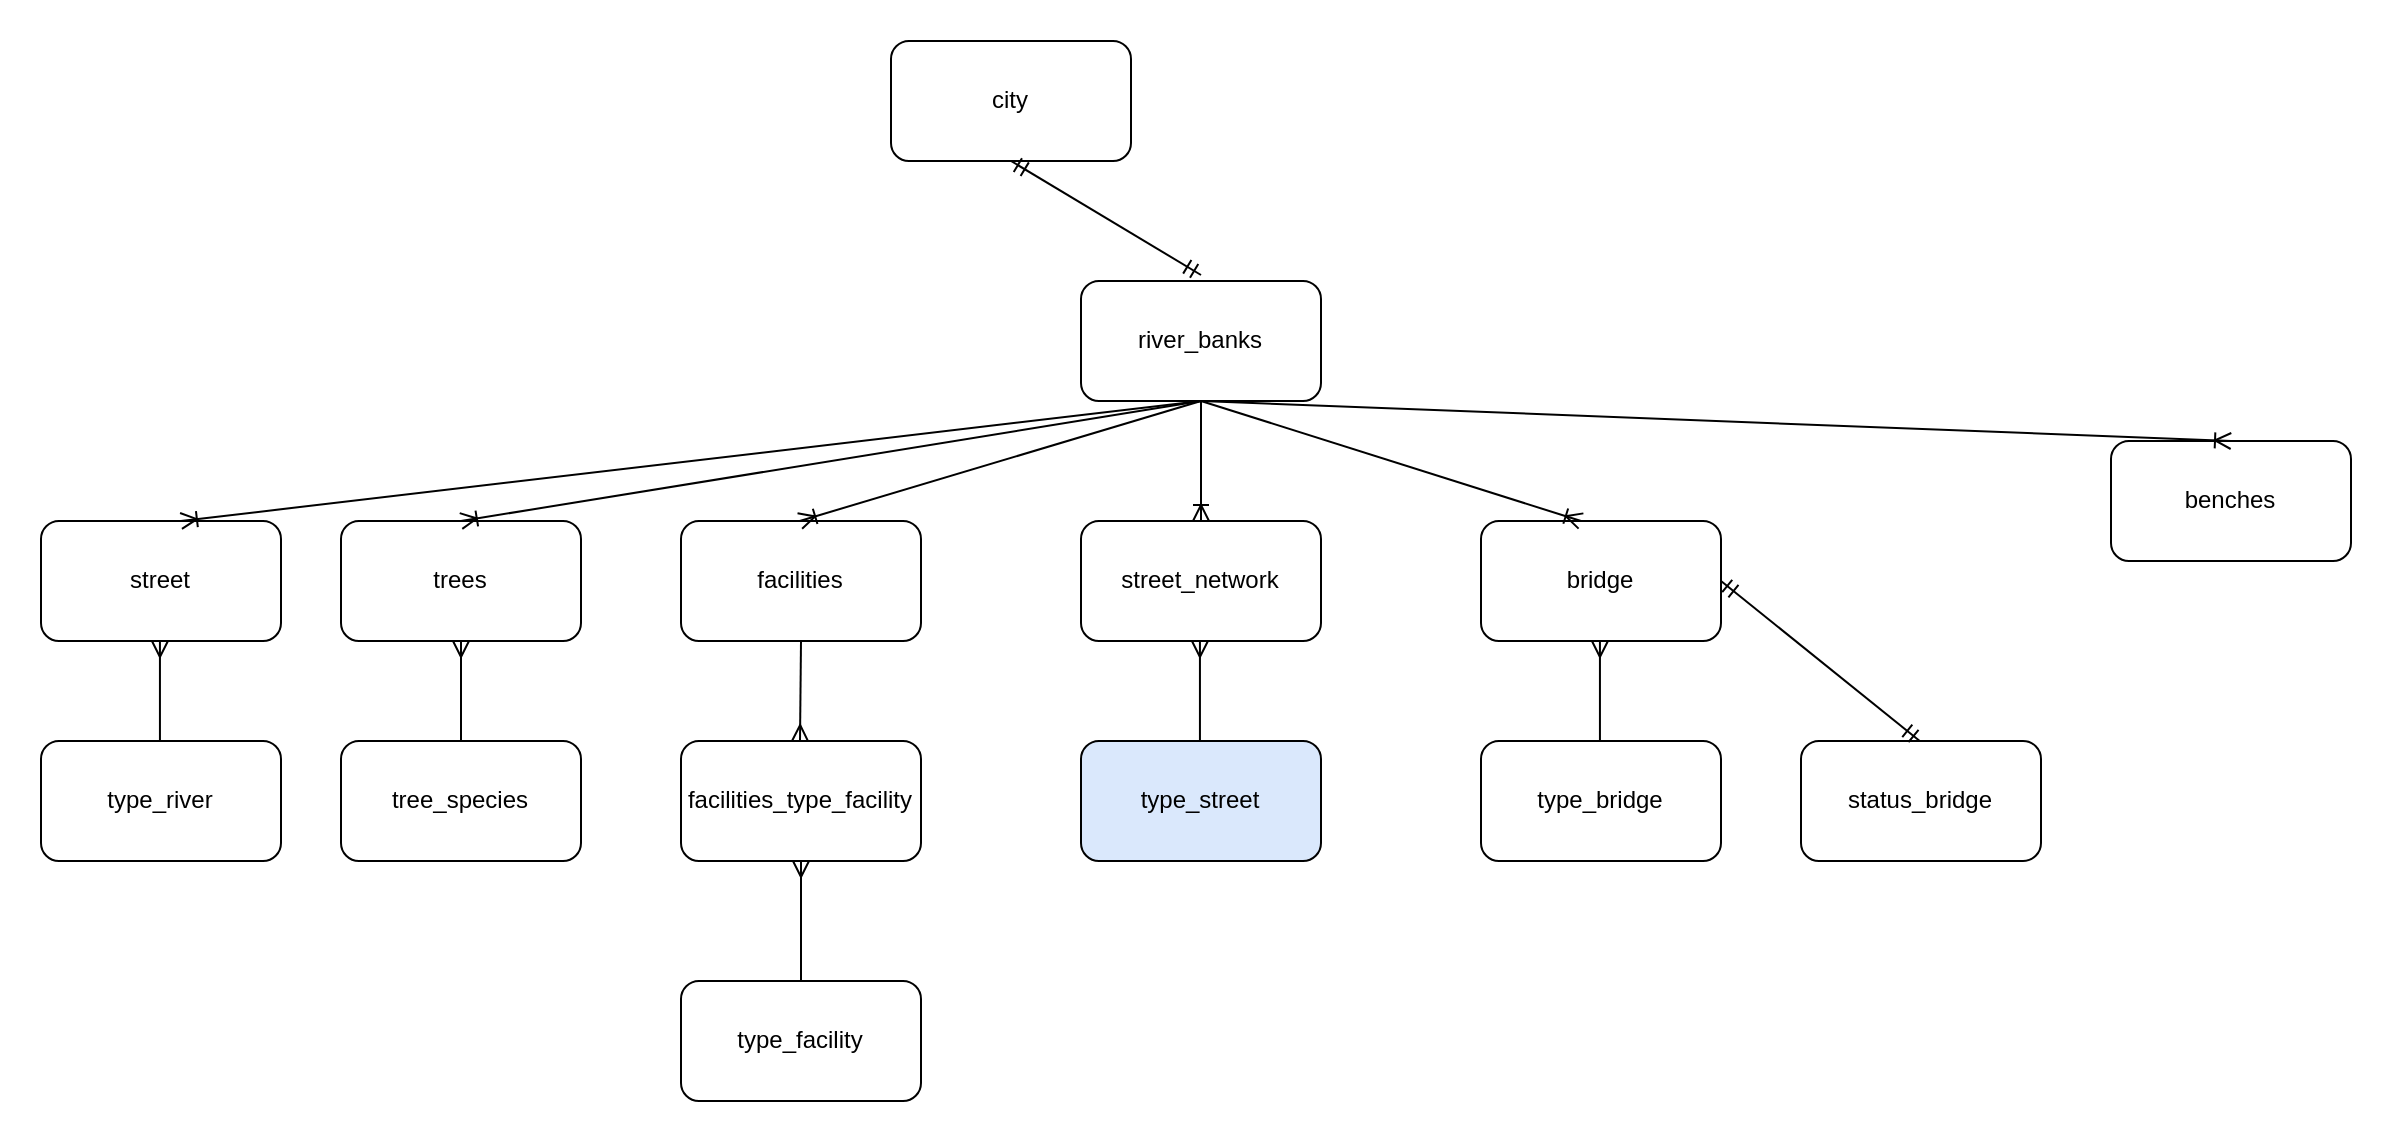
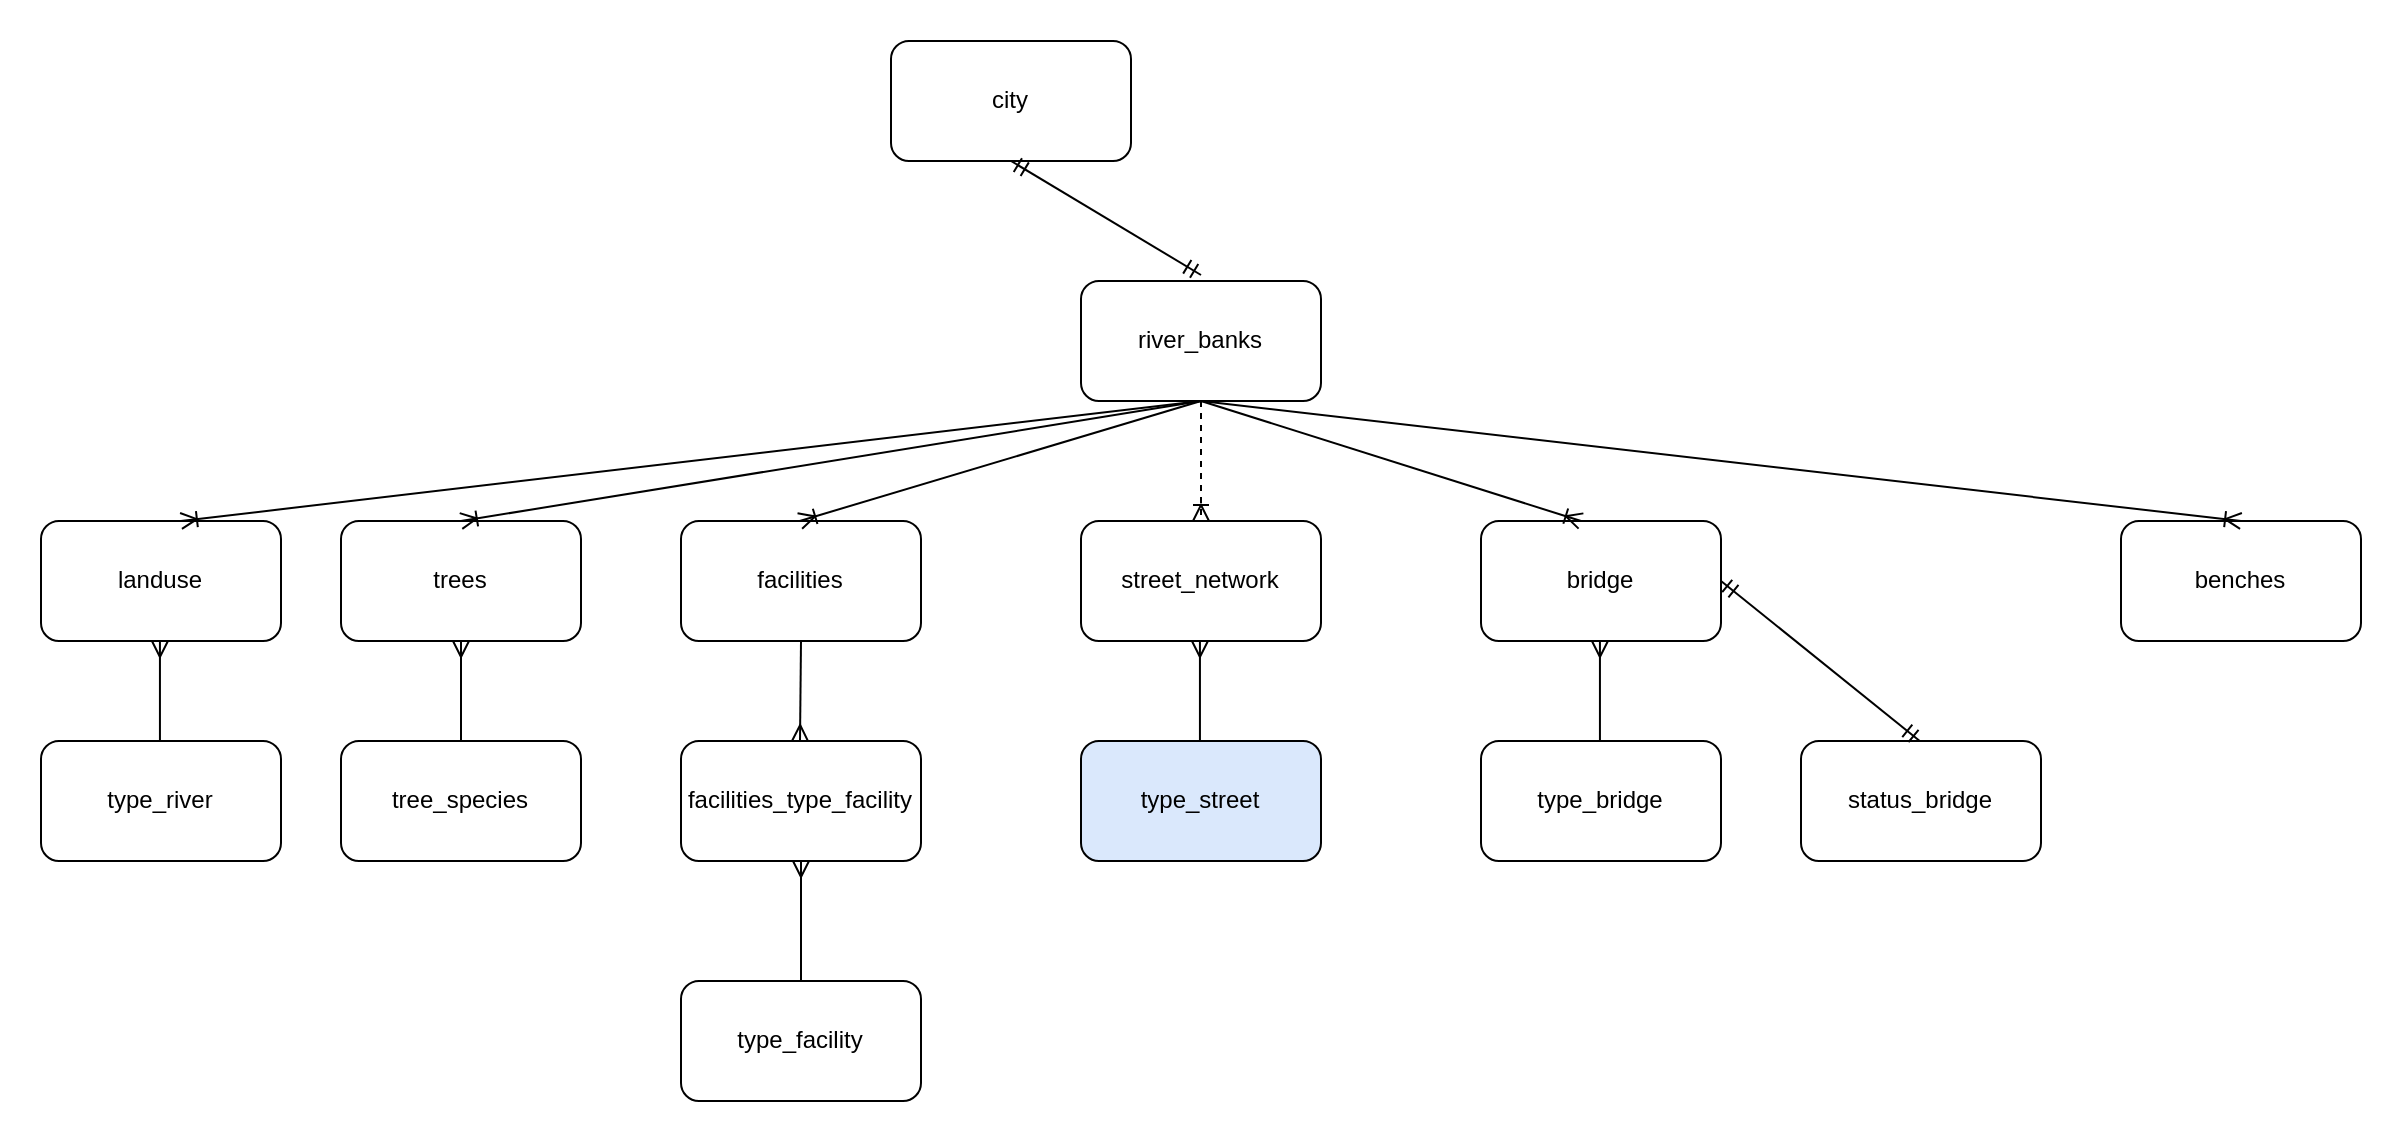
(1201, 462) -> (1201, 462)
(2231, 501) -> (2241, 581)
(161, 581) -> (161, 581)
